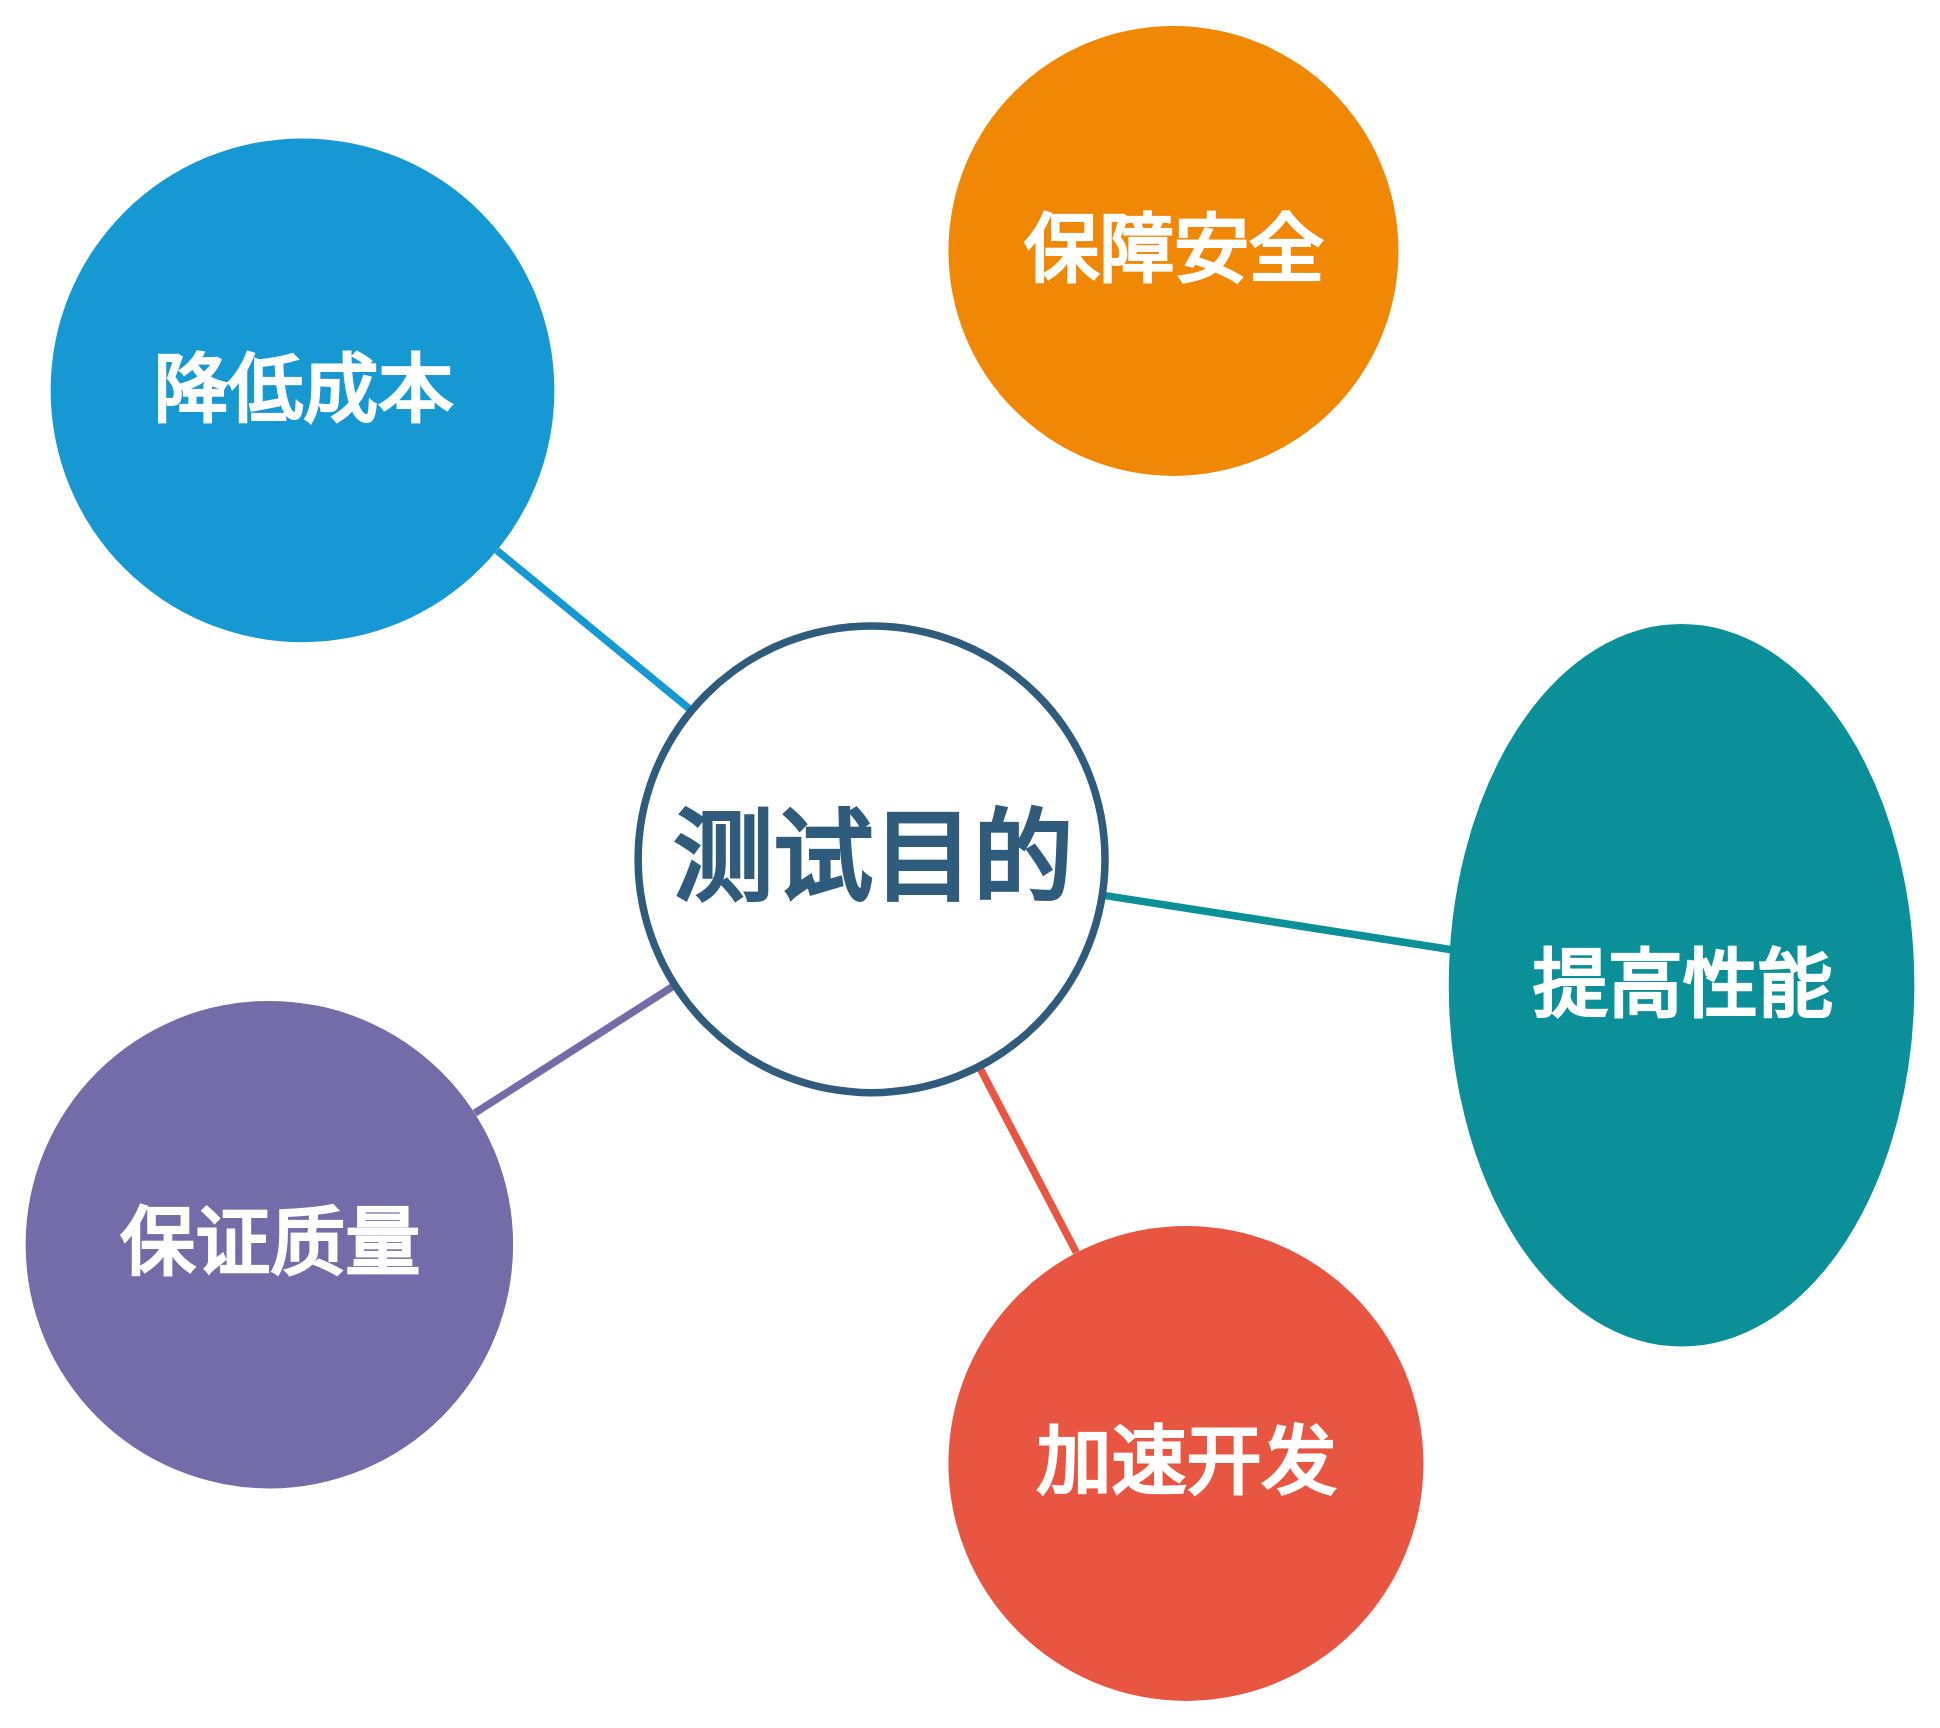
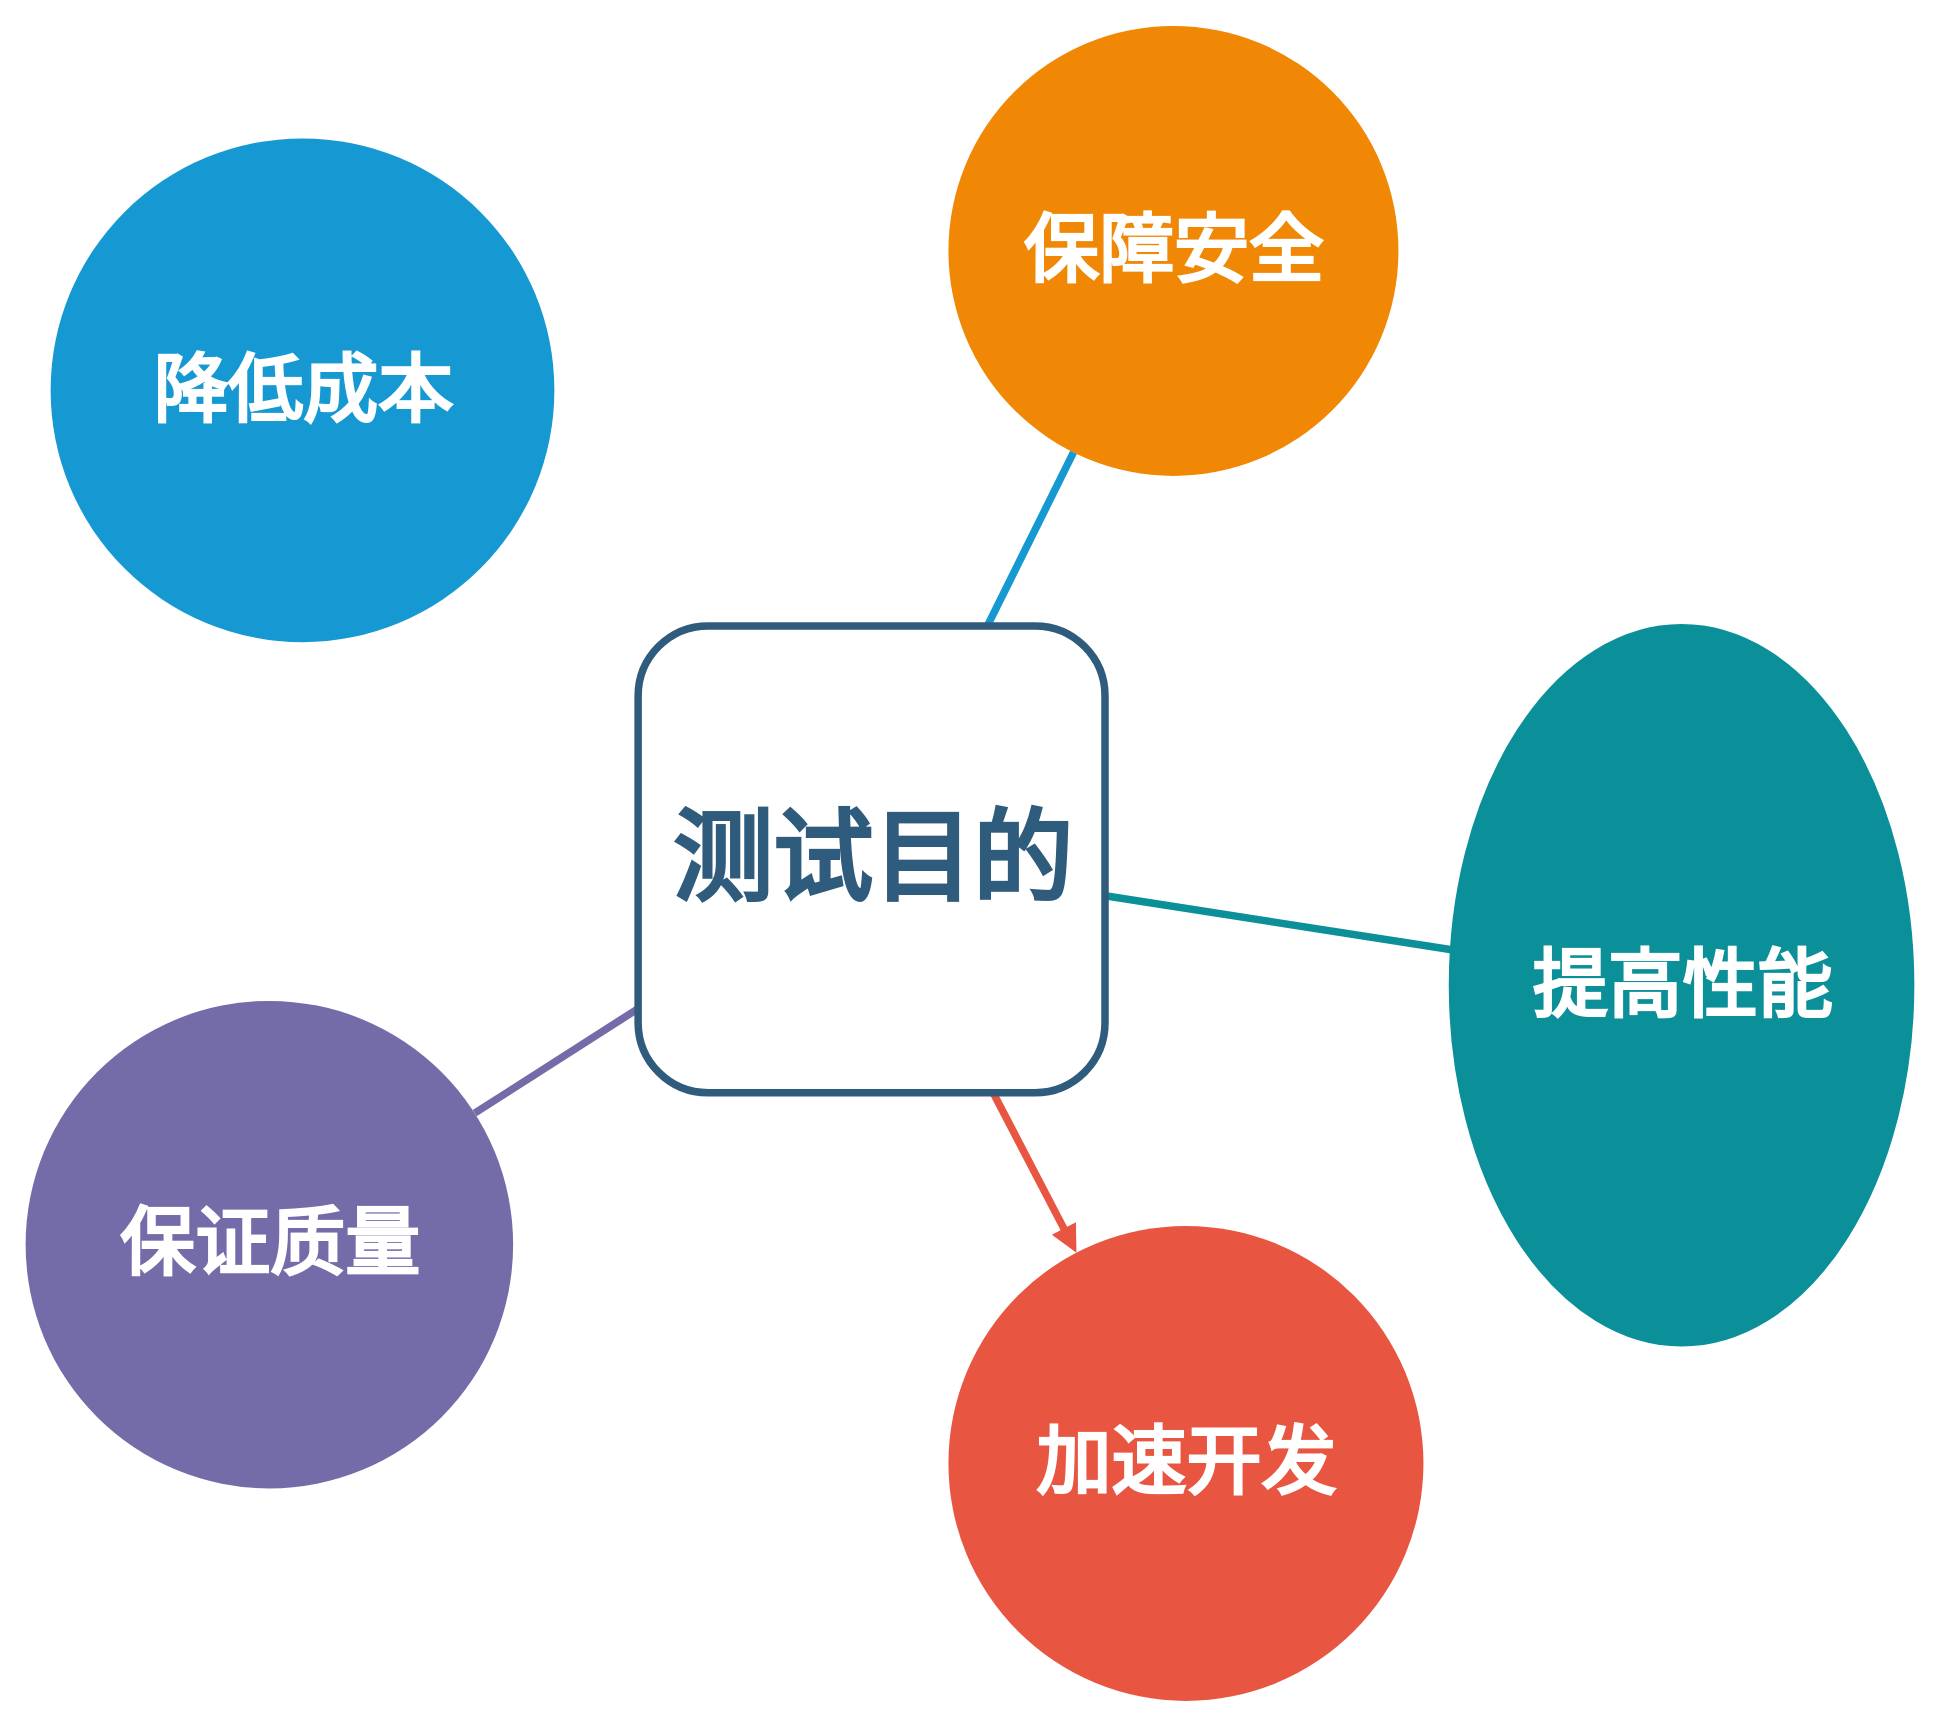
(594, 630) -> (1030, 539)
(872, 859) -> (872, 859)
(1075, 1250) -> (994, 1094)
